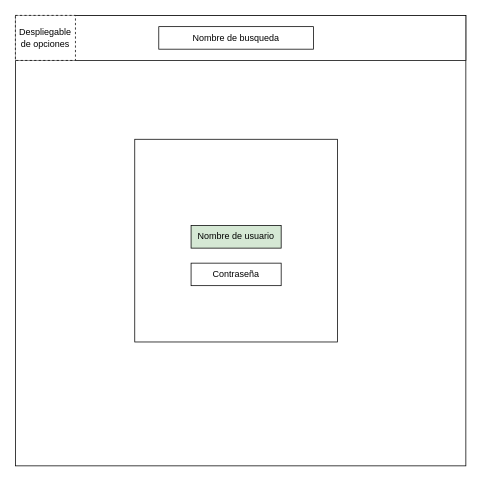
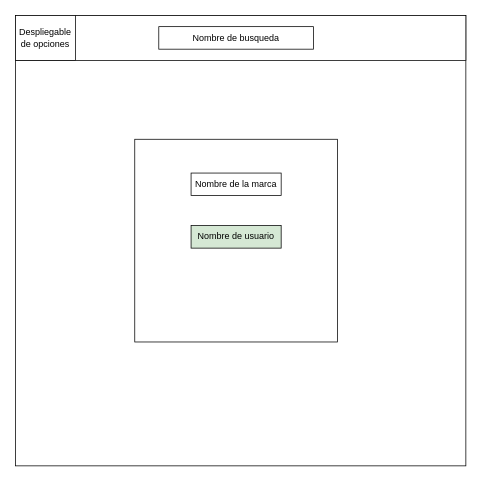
(45, 38) -> (45, 38)
none -> (236, 184)
(236, 274) -> none
